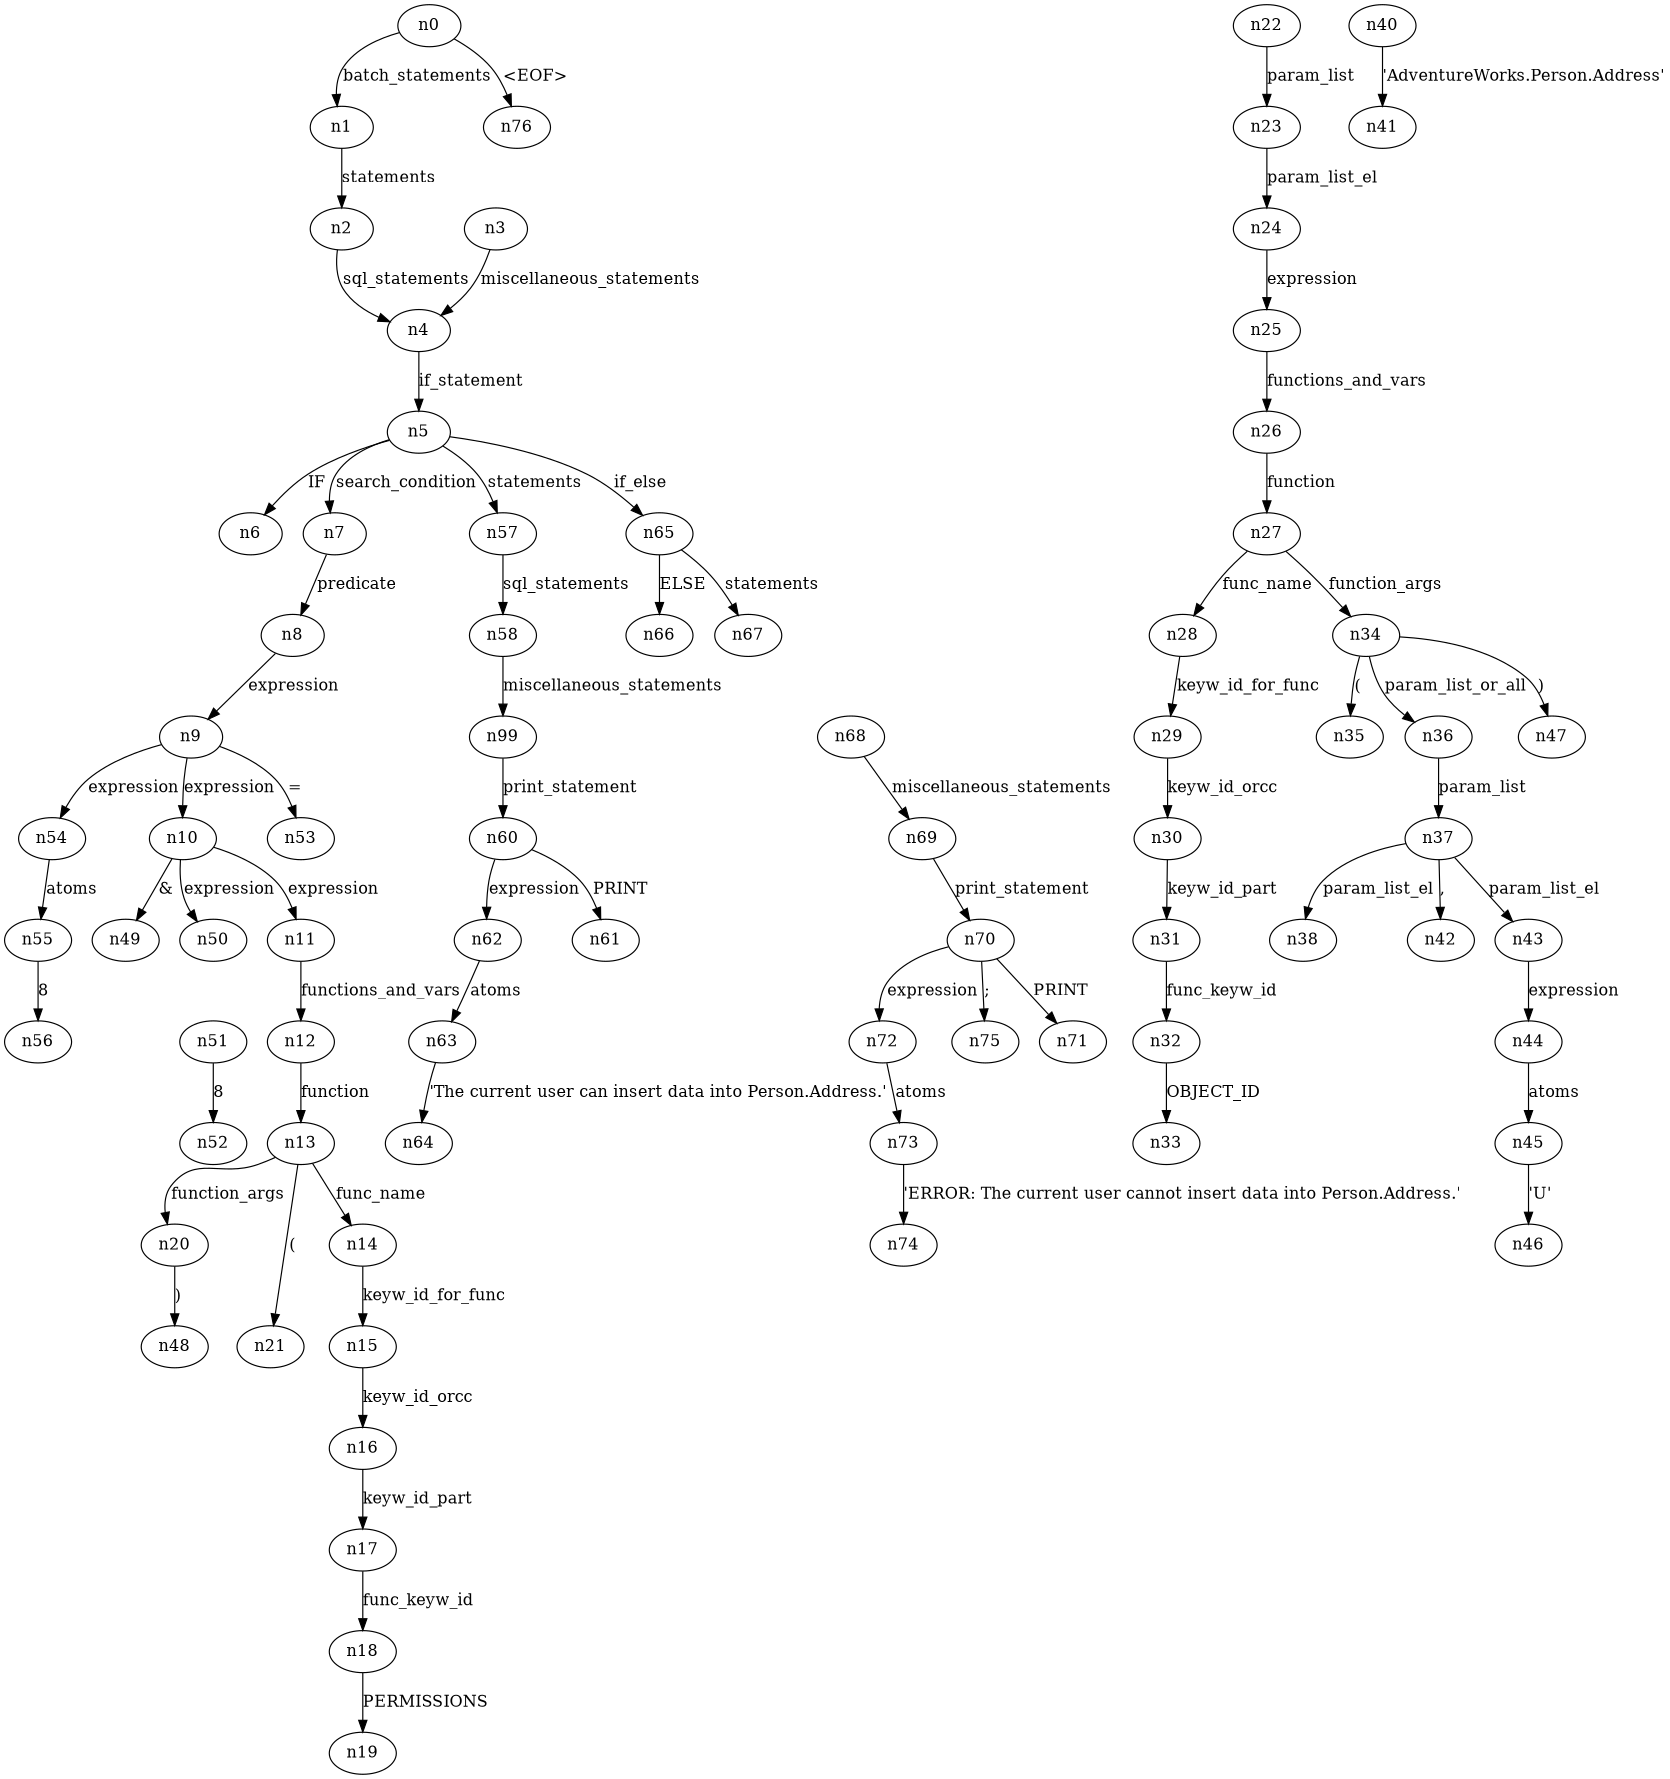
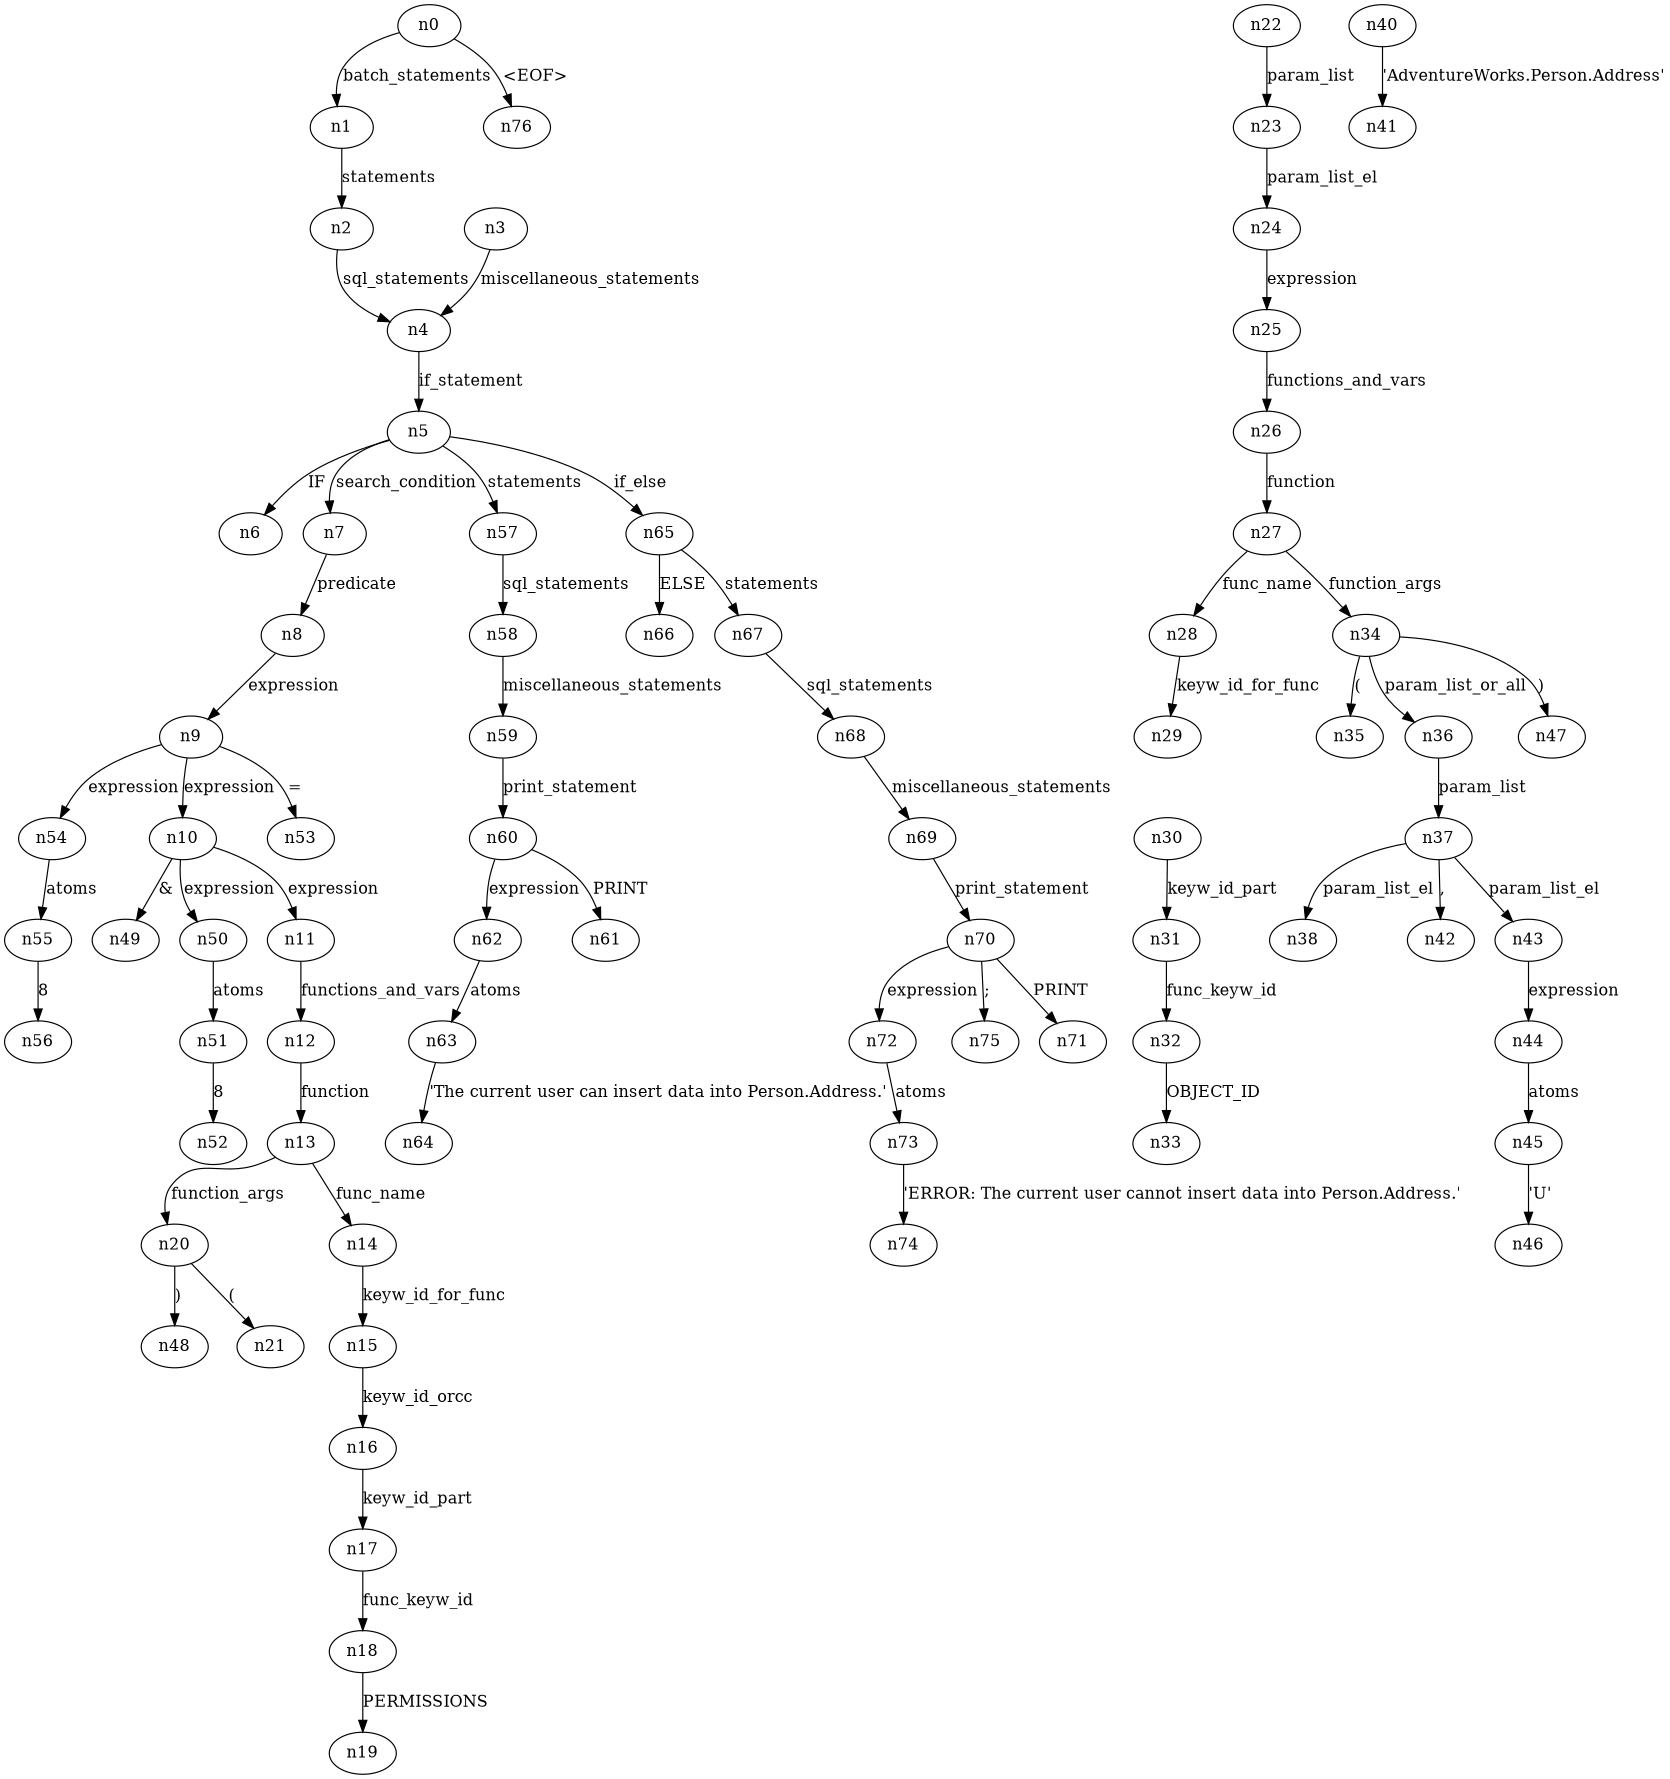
none -> (795, 682)
(503, 737) -> (503, 737)
(1168, 782) -> none
none -> (213, 985)
(287, 1239) -> (218, 1292)
